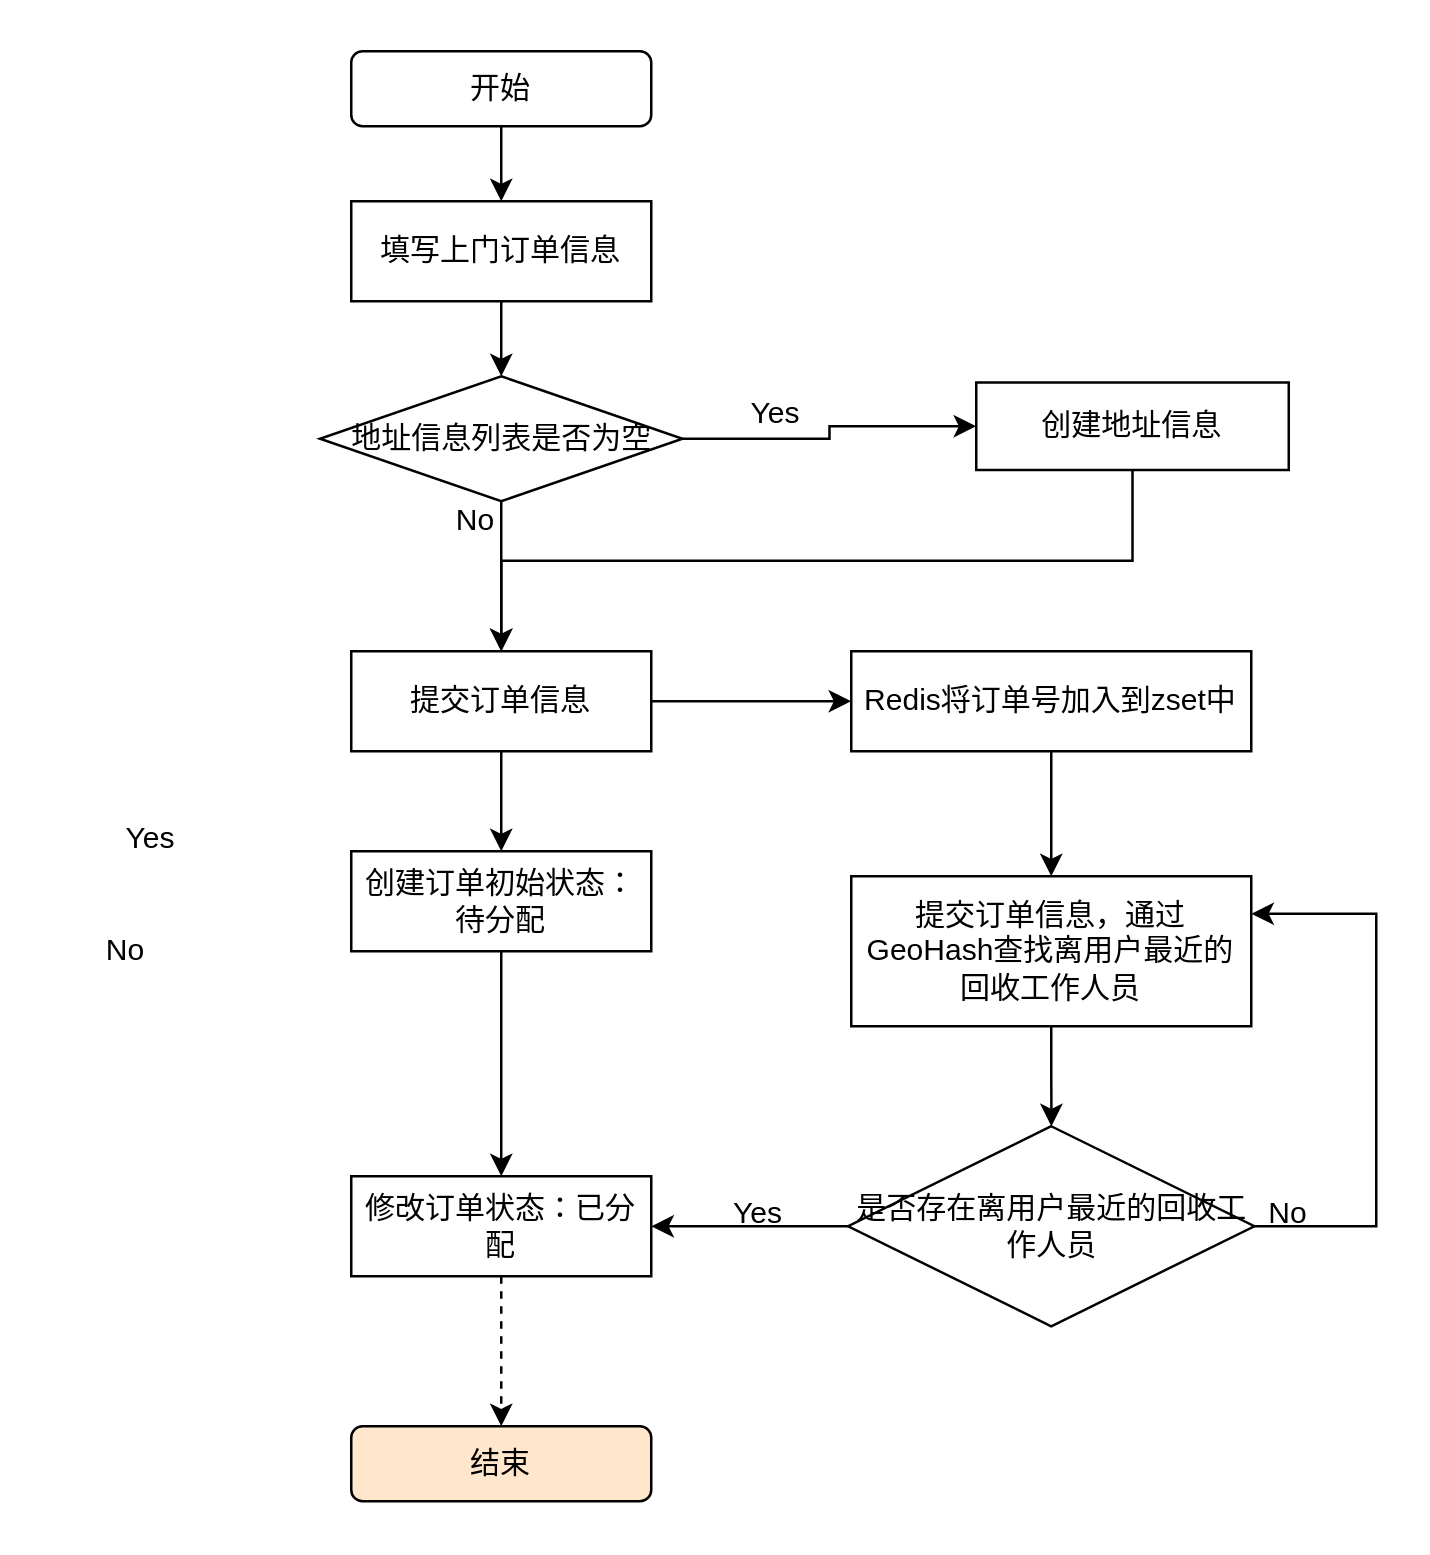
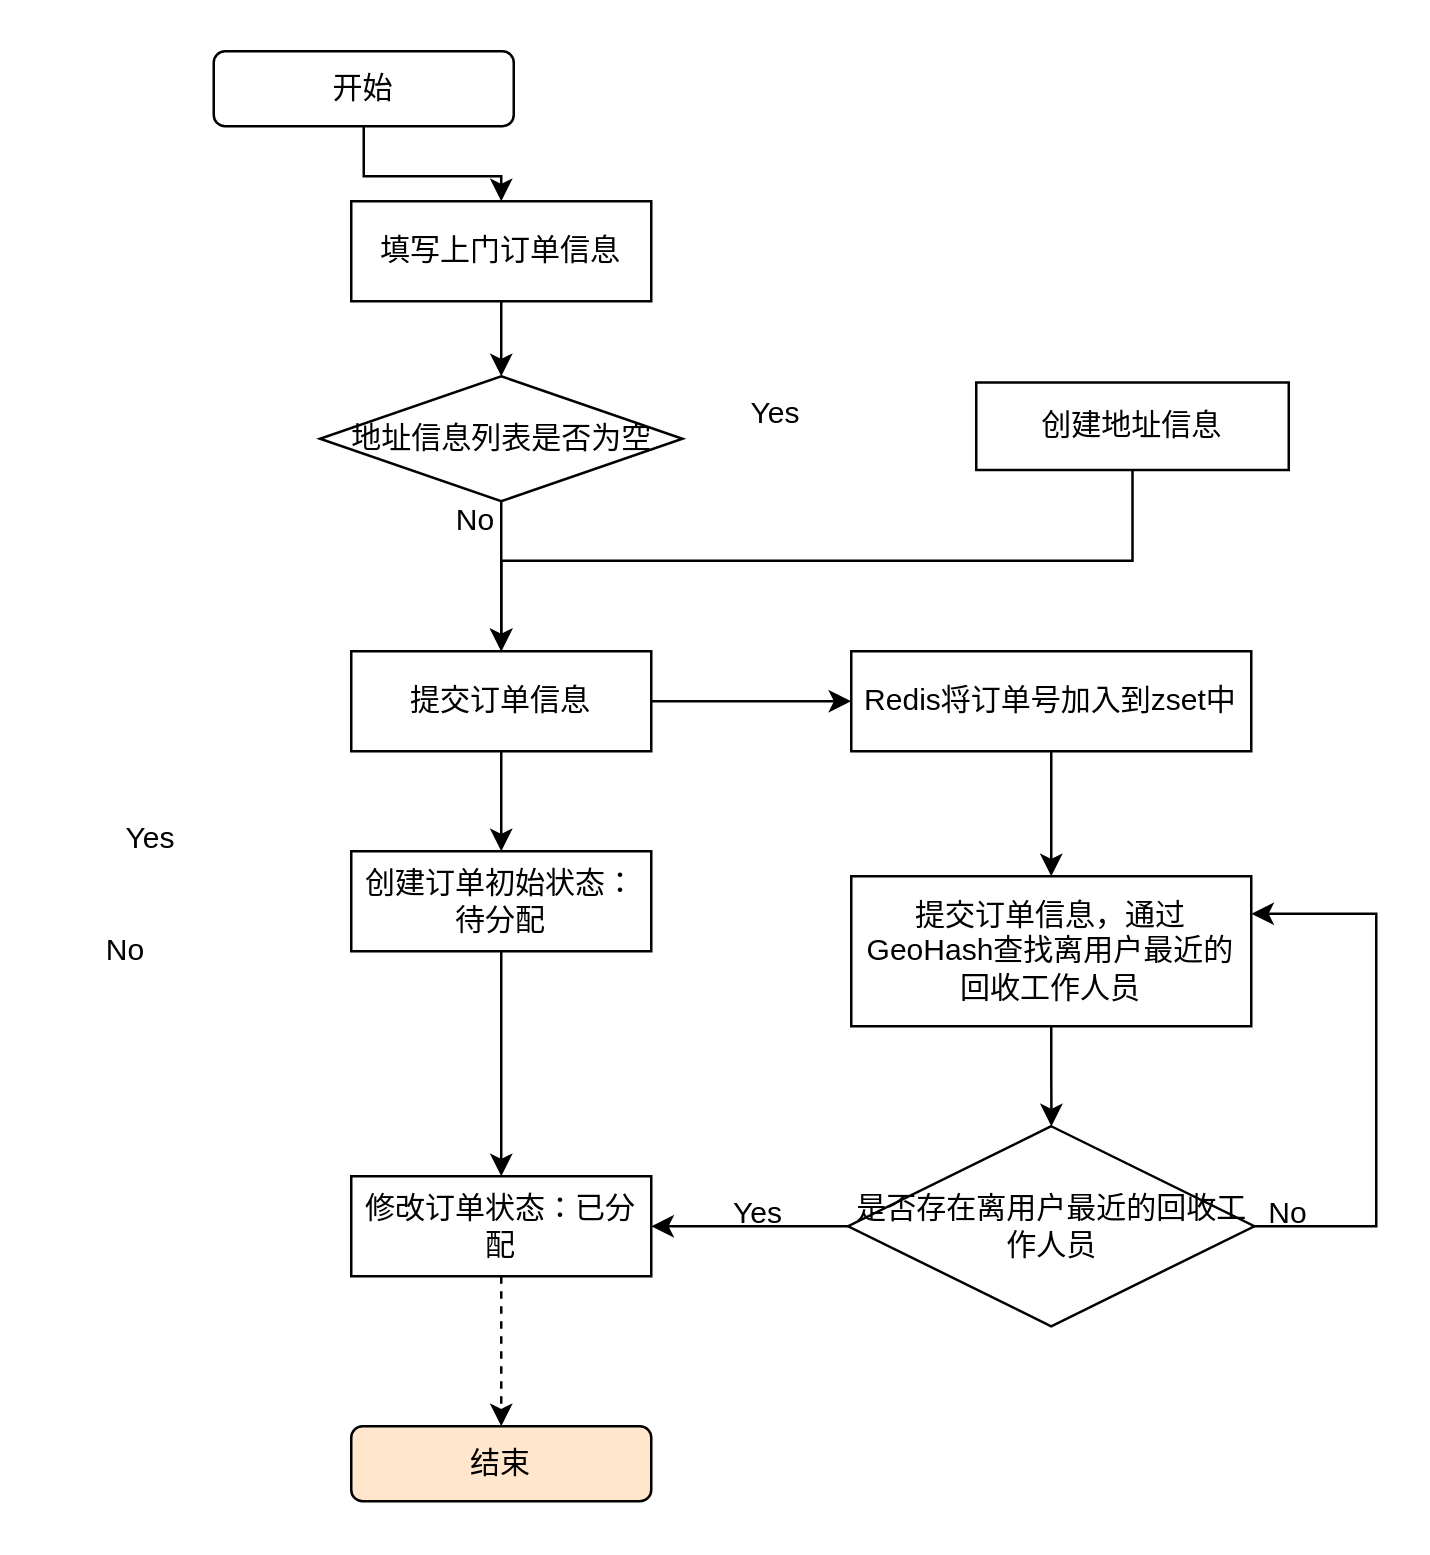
(501, 89) -> (364, 89)
(827, 439) -> none
